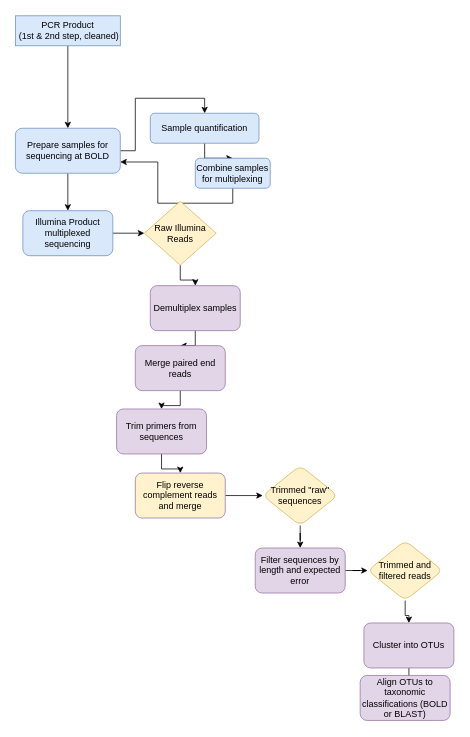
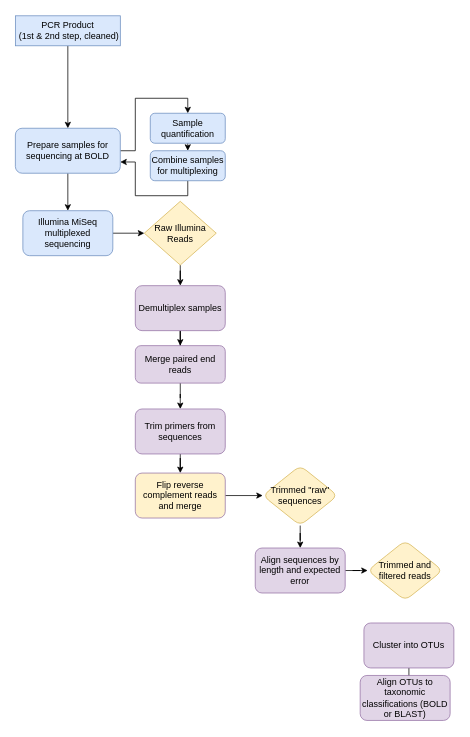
(205, 128) -> (188, 128)
(233, 173) -> (188, 165)
(68, 233) -> (68, 233)
(195, 308) -> (180, 308)
(180, 368) -> (180, 364)
(162, 431) -> (180, 431)
(300, 570) -> (300, 570)
(407, 615) -> none
